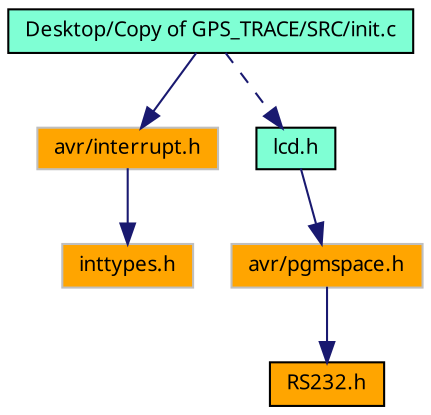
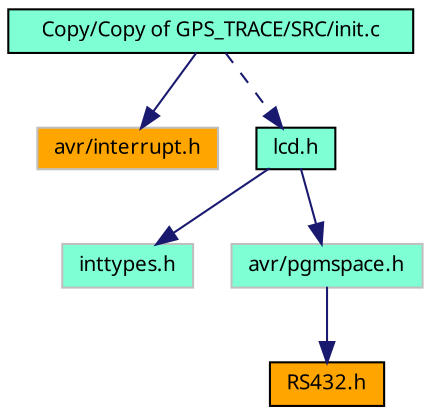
(211, 31) -> (211, 31)
(128, 196) -> (222, 200)
(128, 266) -> (128, 266)
(327, 266) -> (327, 266)
(327, 384) -> (327, 384)
